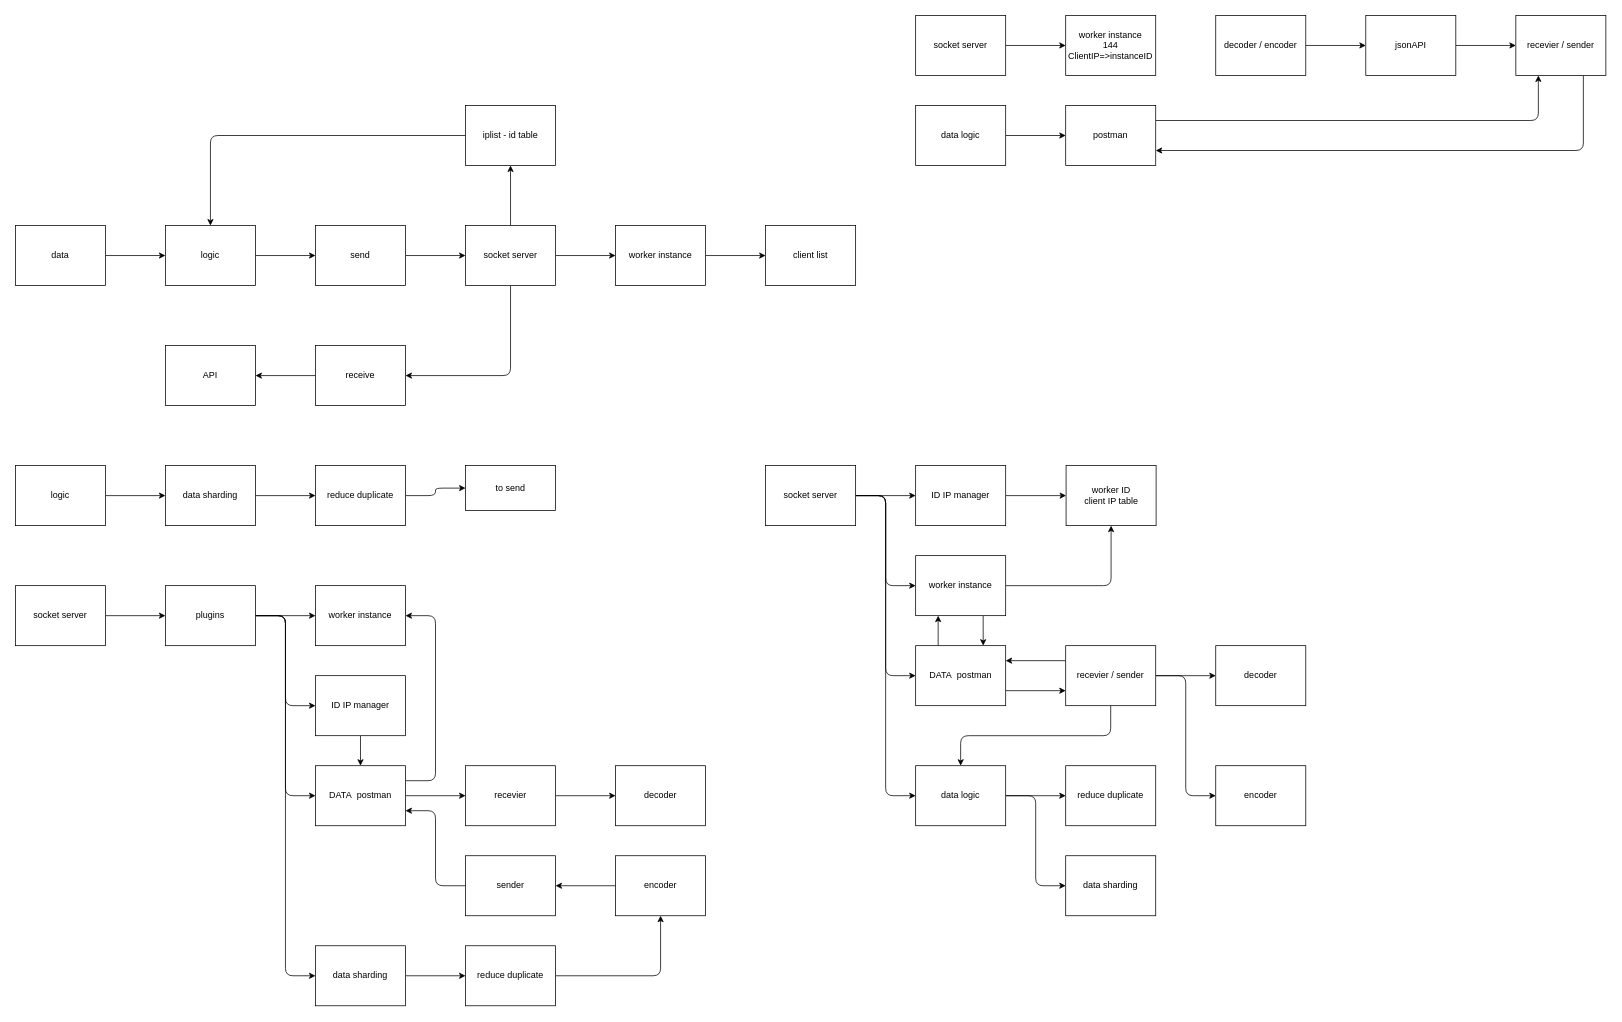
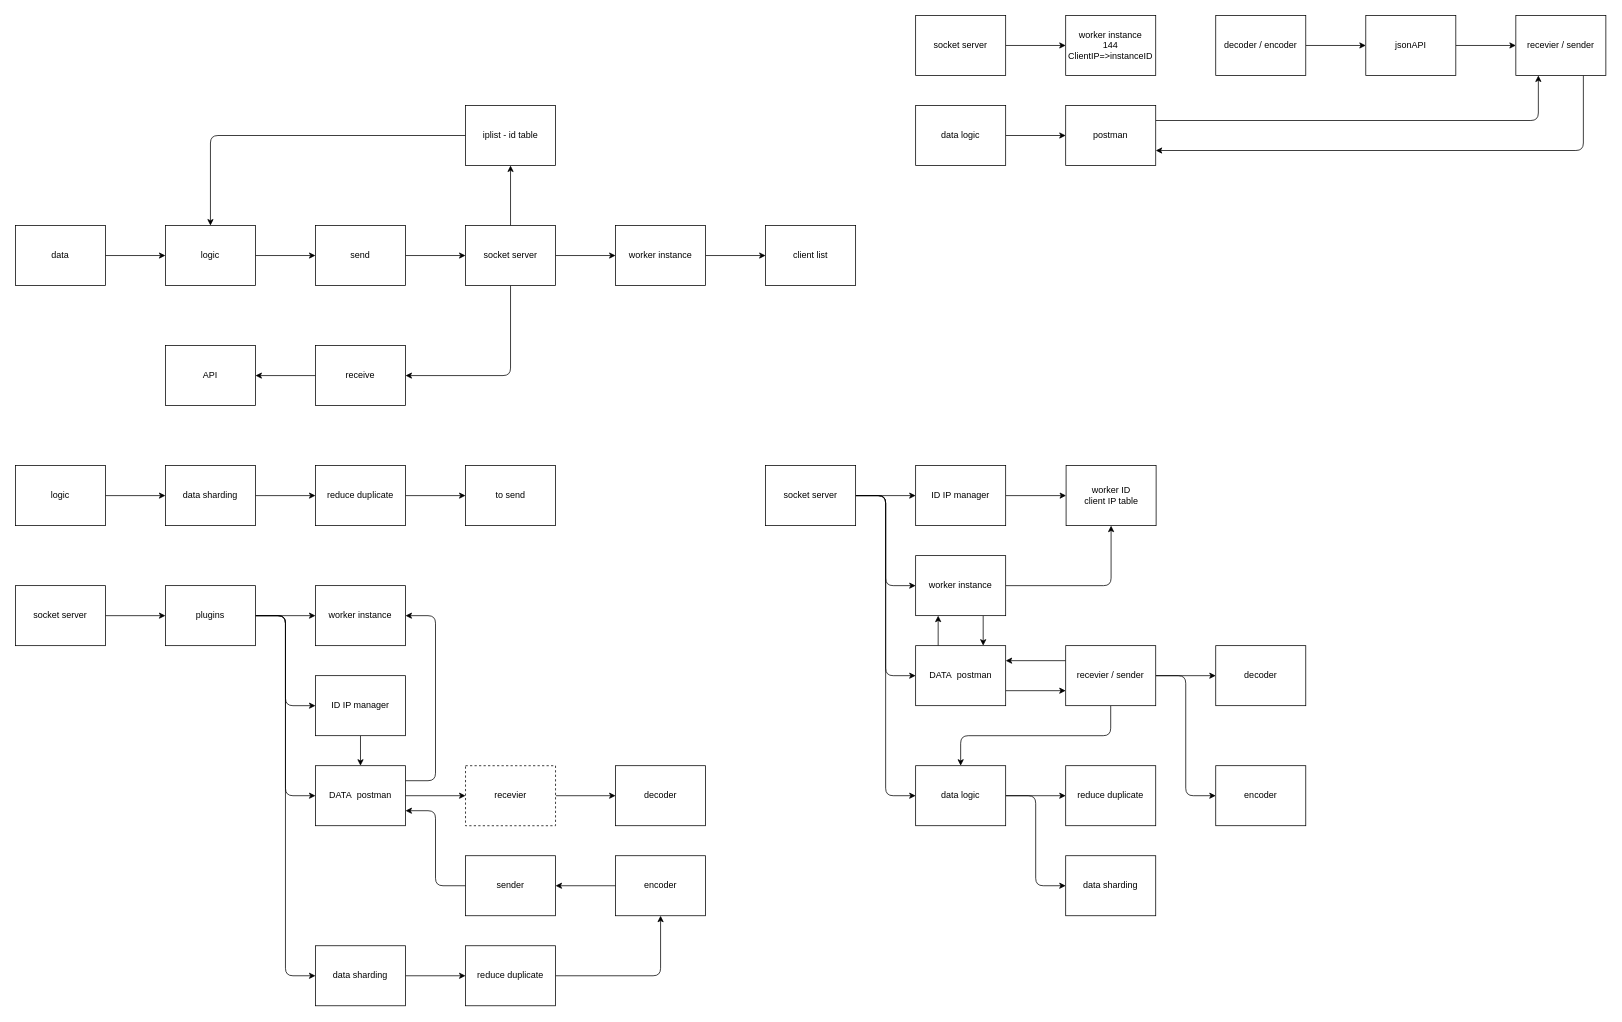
(510, 488) -> (510, 495)
(510, 795) -> (510, 795)
